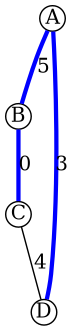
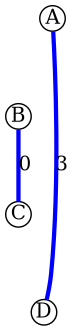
(33, 67) -> none
(31, 263) -> none
